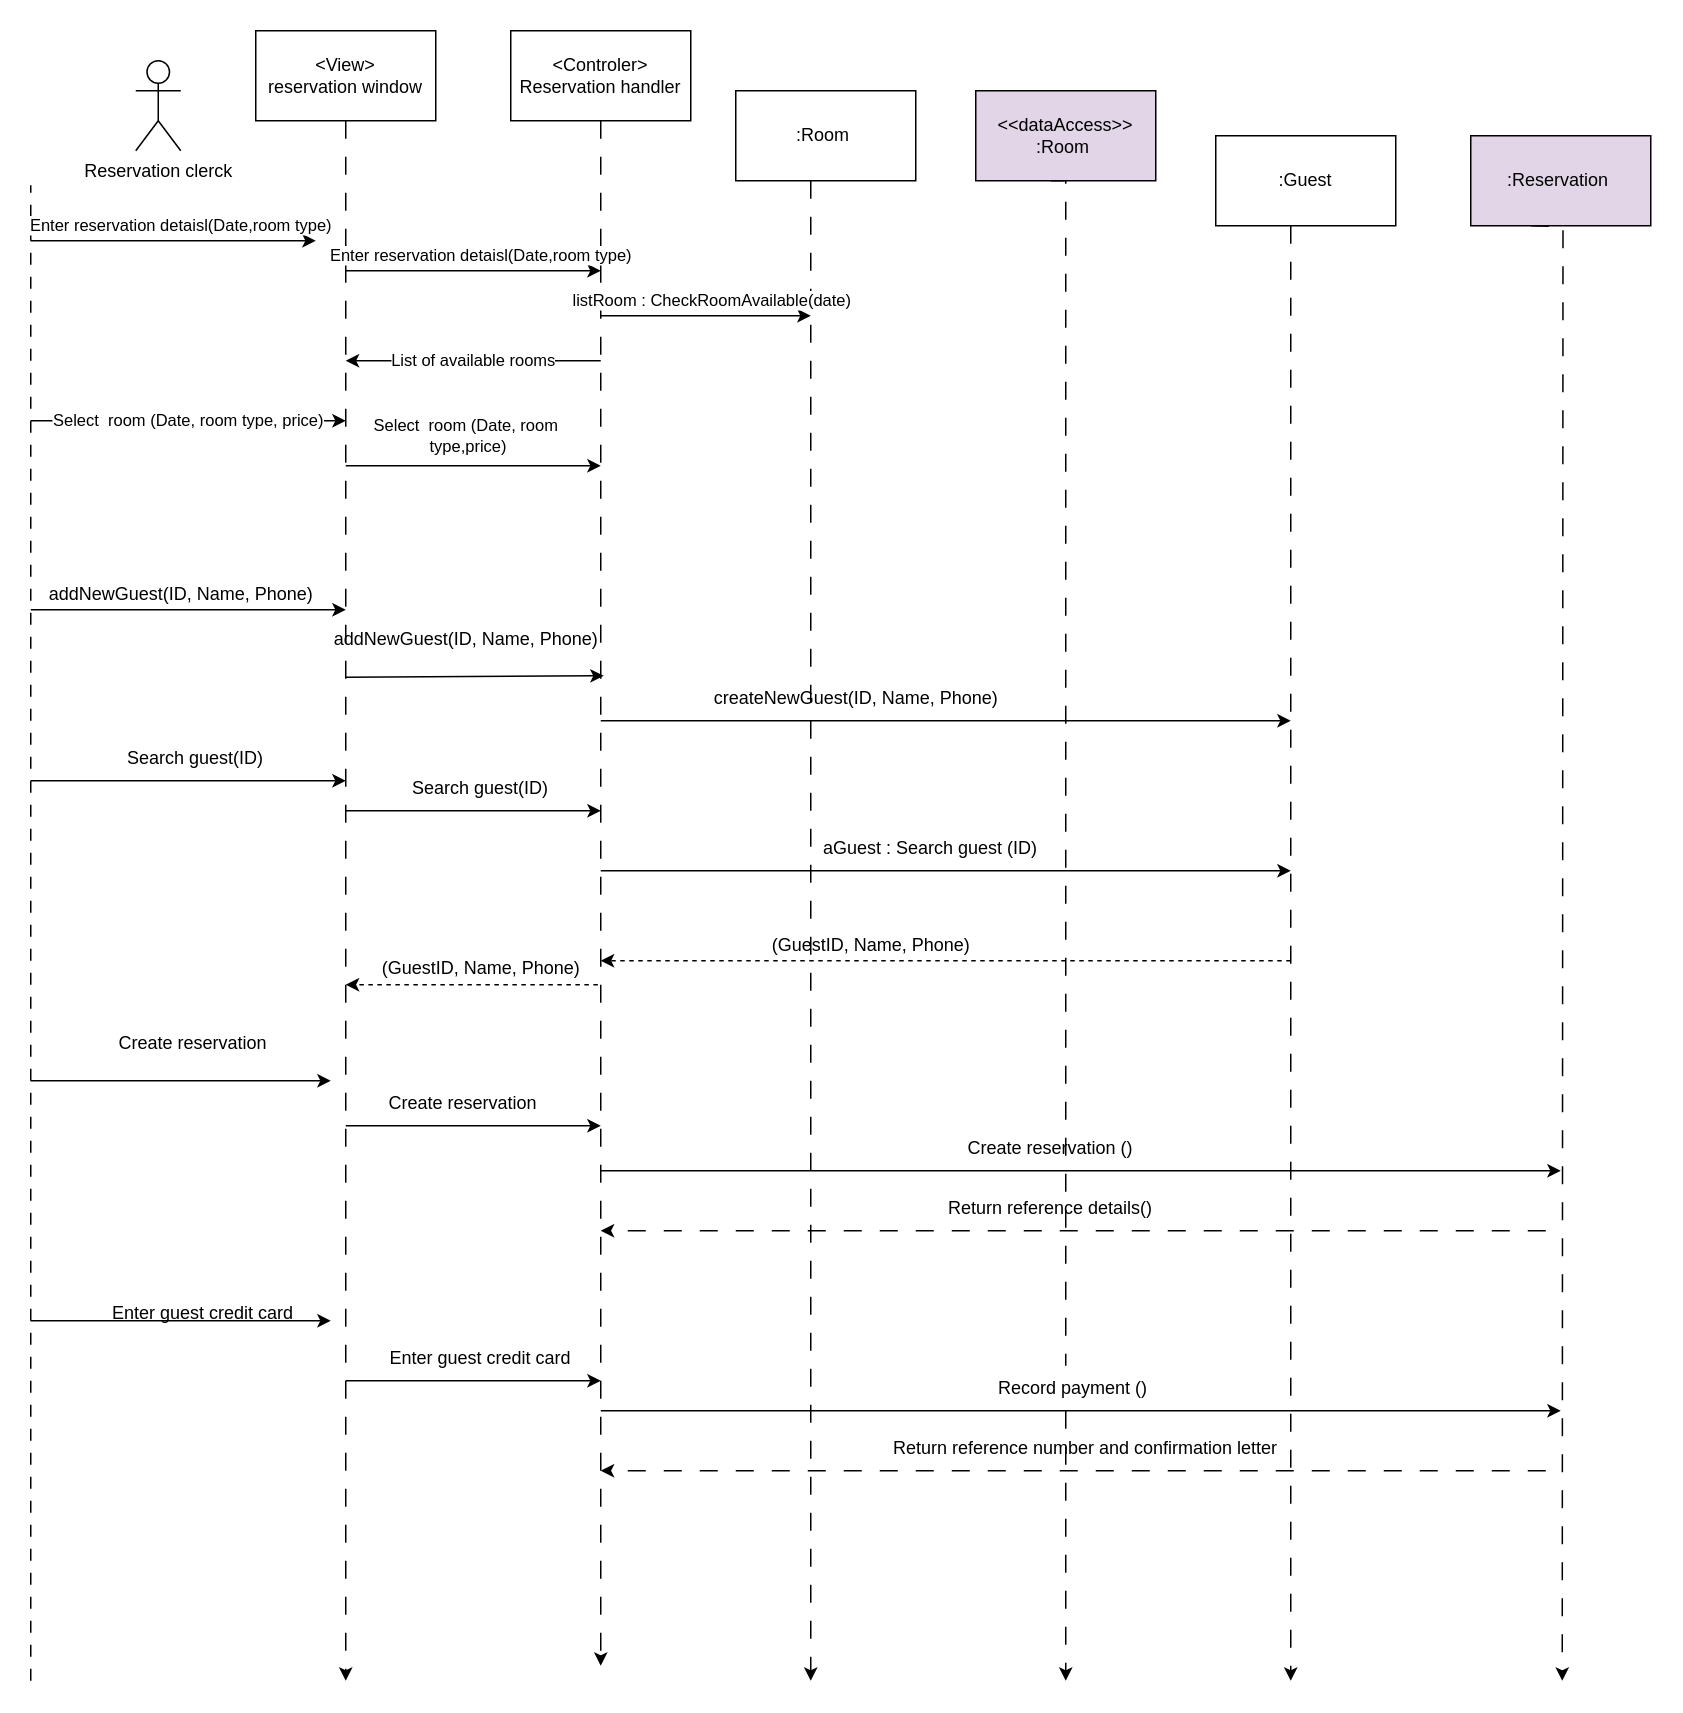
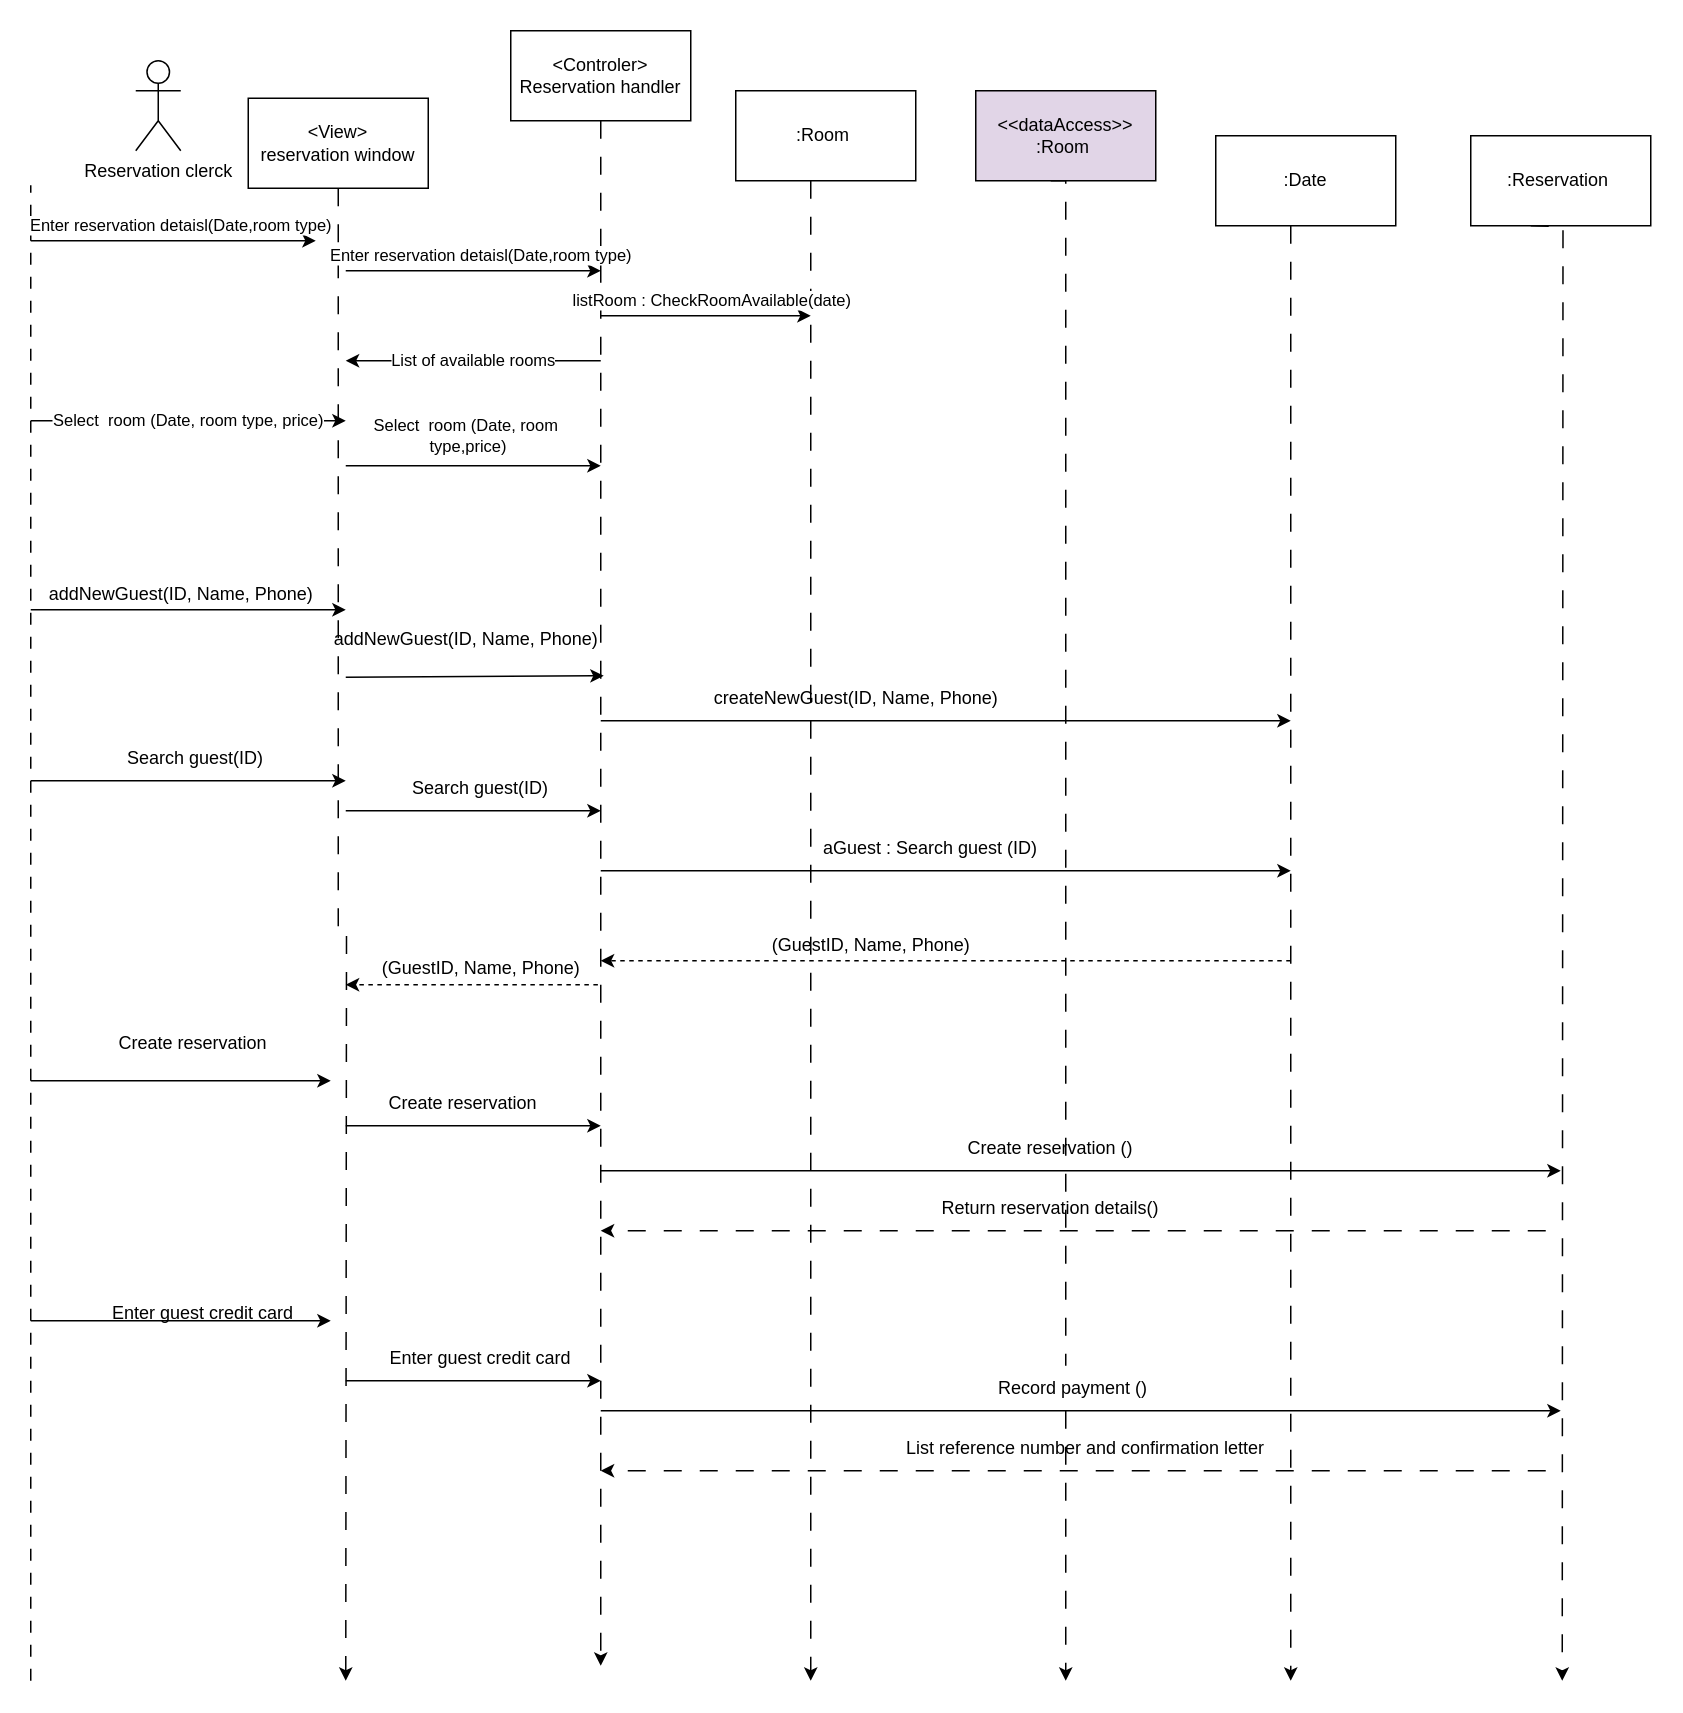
(346, 76) -> (338, 143)
(1306, 181) -> (1306, 181)
(1561, 181) -> (1561, 181)
(1051, 1208) -> (1051, 1208)
(1088, 1448) -> (1088, 1448)
